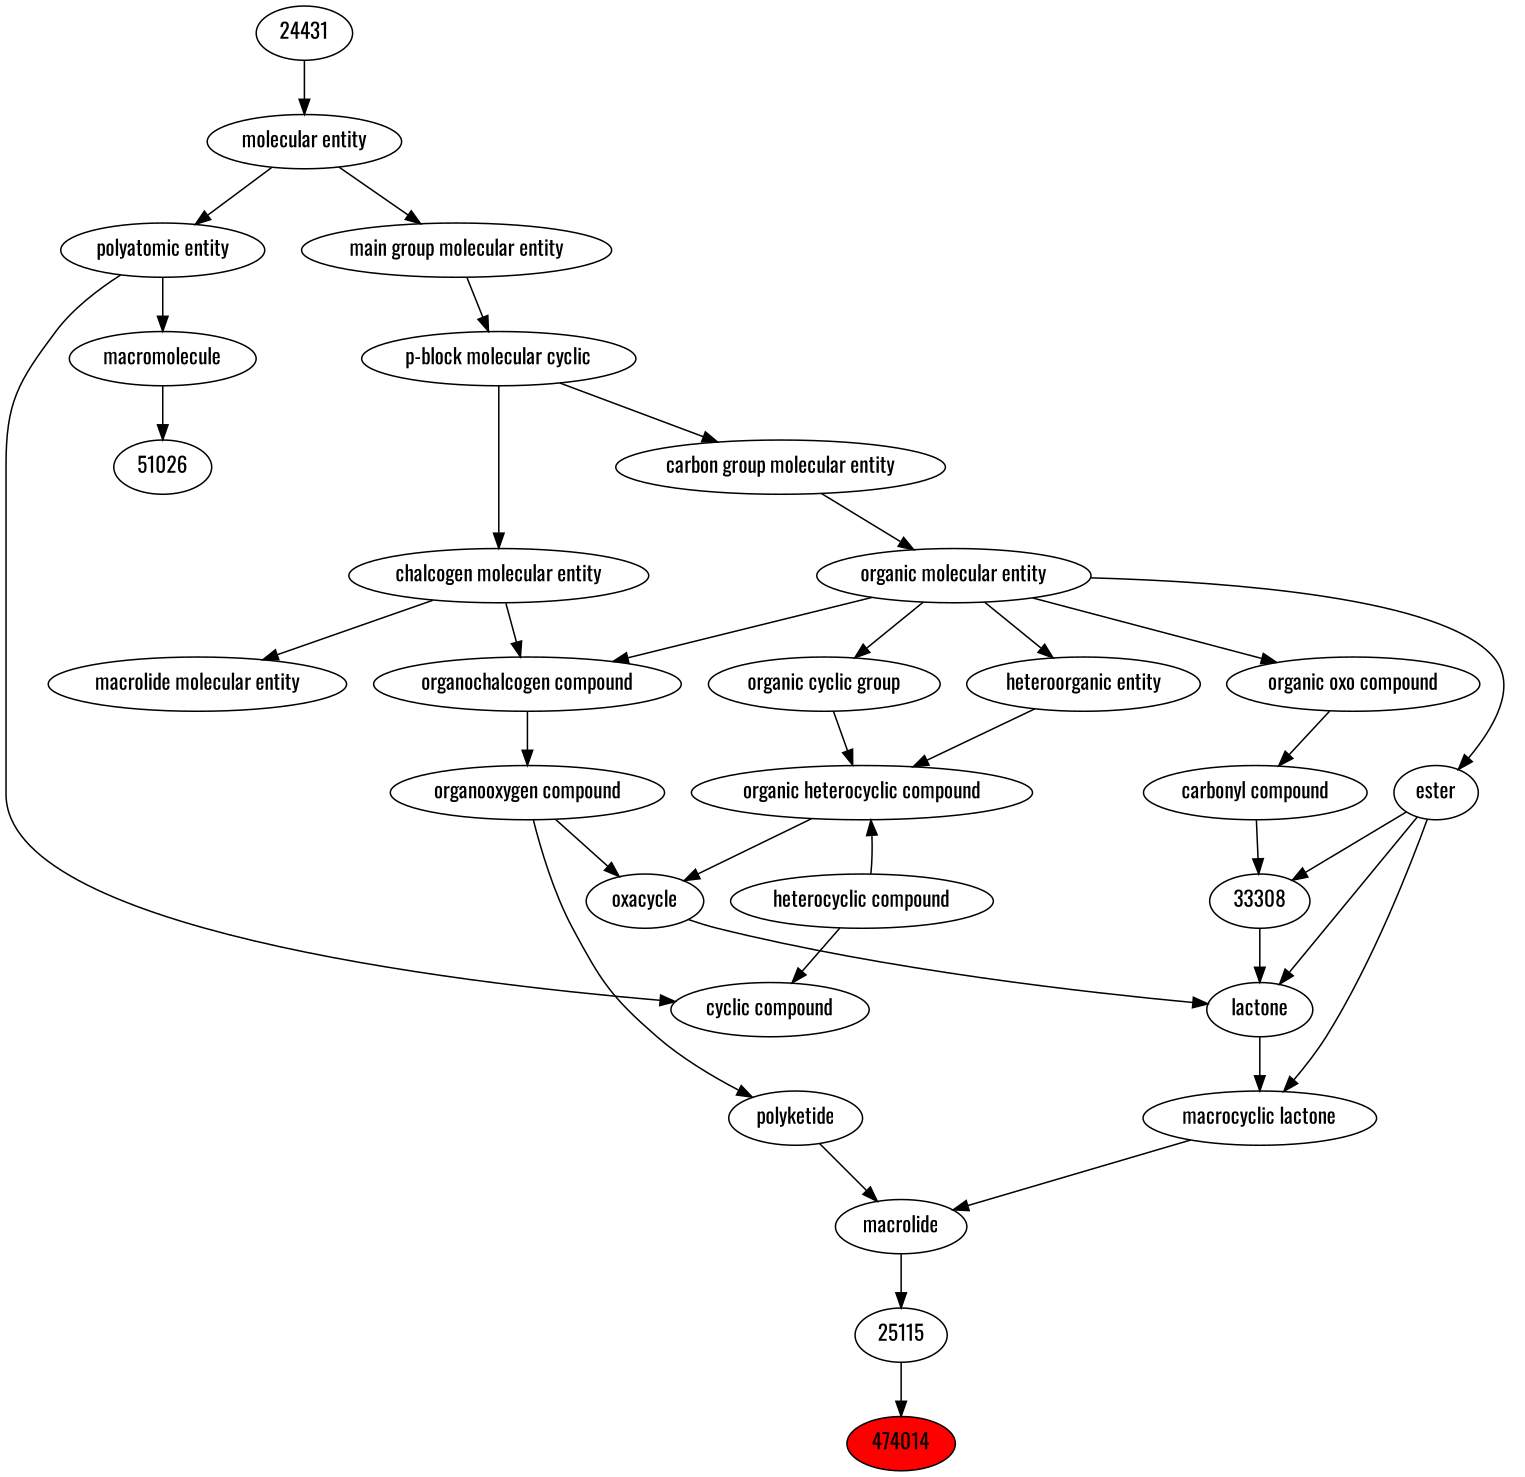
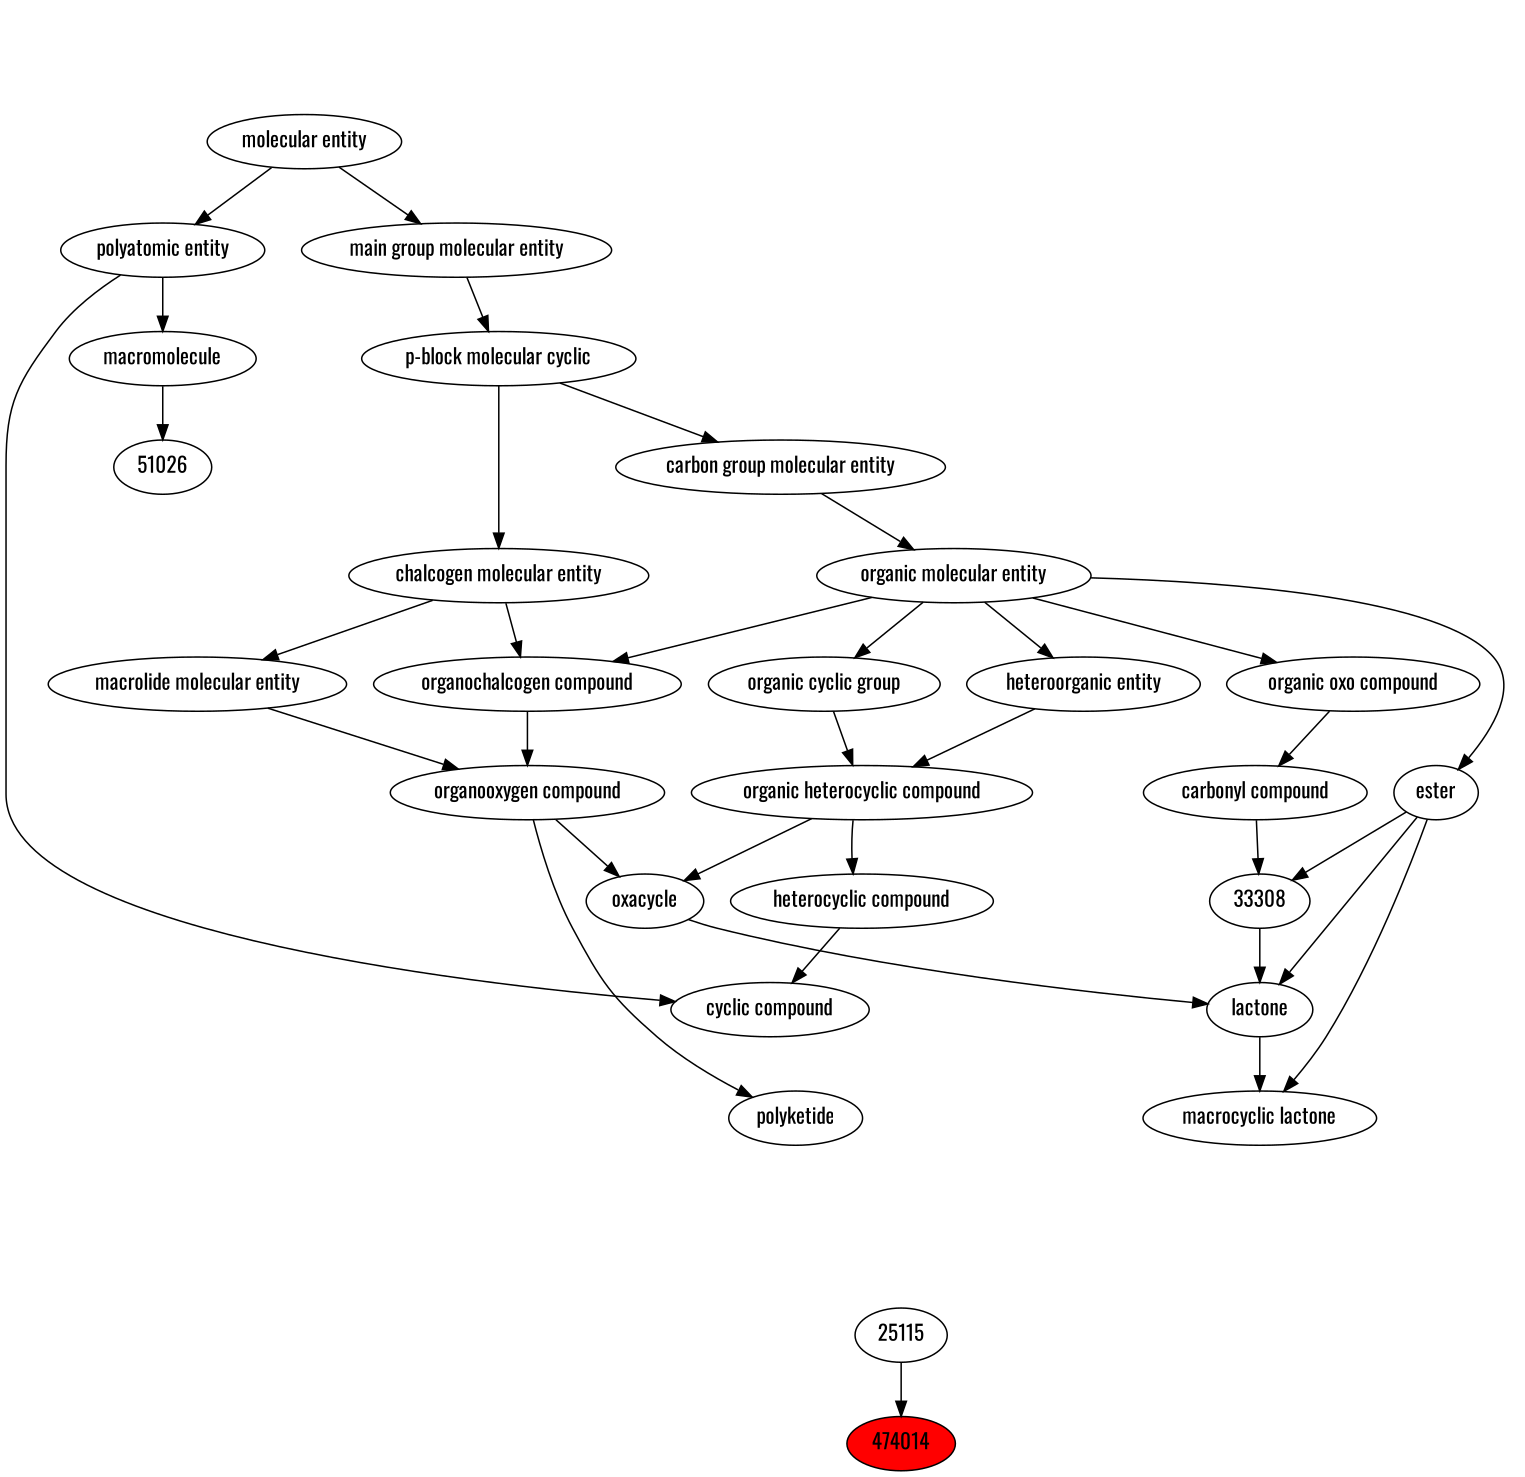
(304, 33) -> none
none -> (356, 736)
(872, 855) -> (852, 839)
(901, 1227) -> none
